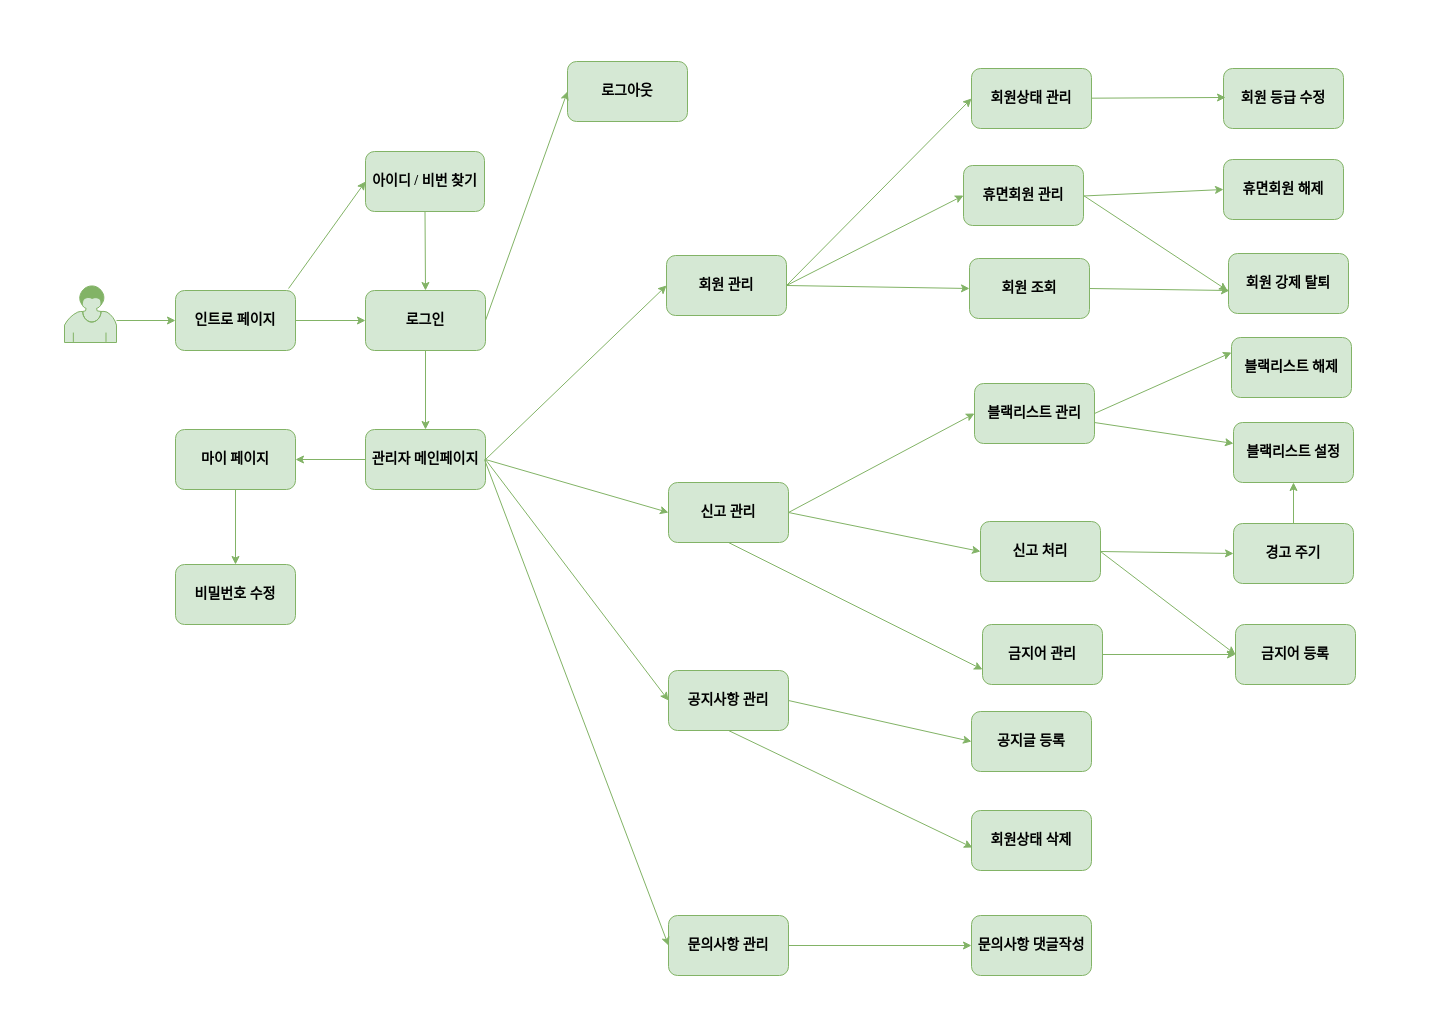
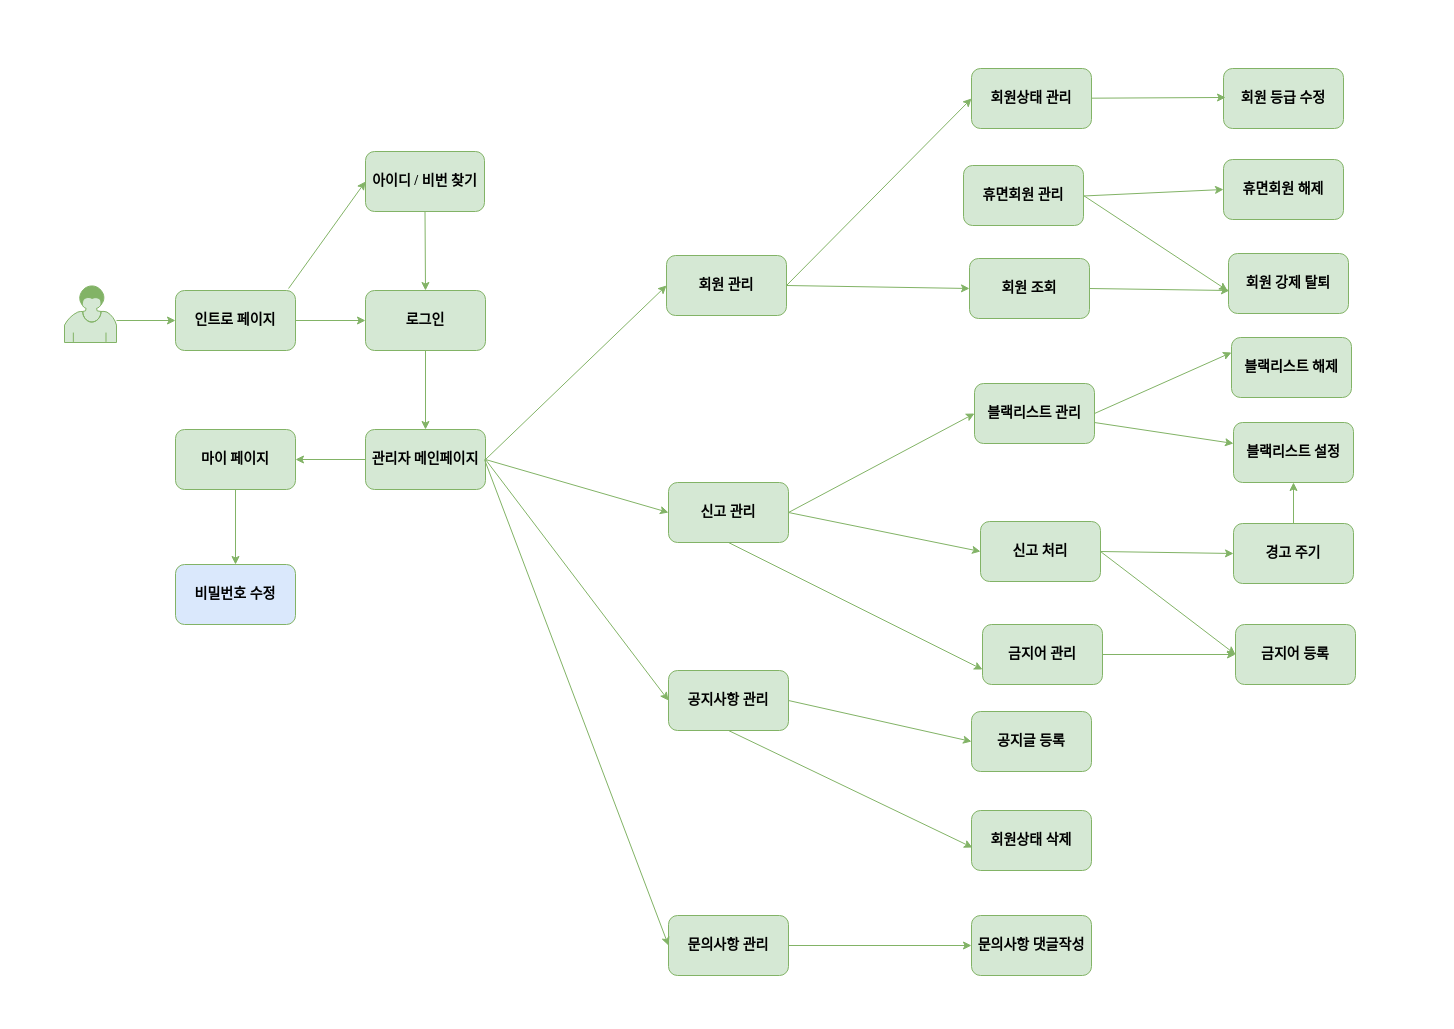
(628, 92) -> none
(525, 209) -> none
(874, 241) -> none
(236, 595) -> (236, 595)
